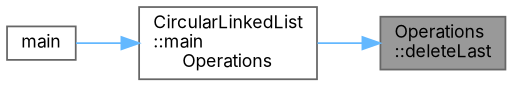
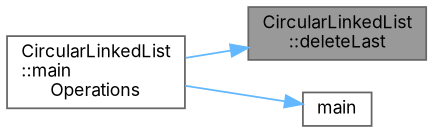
(99, 43) -> (235, 94)
(443, 43) -> (337, 33)
